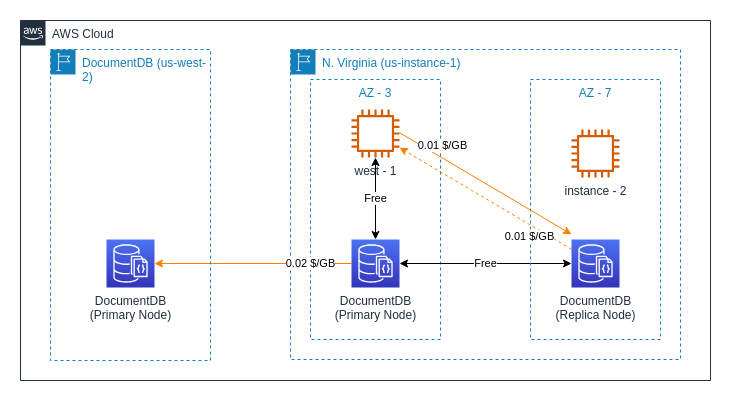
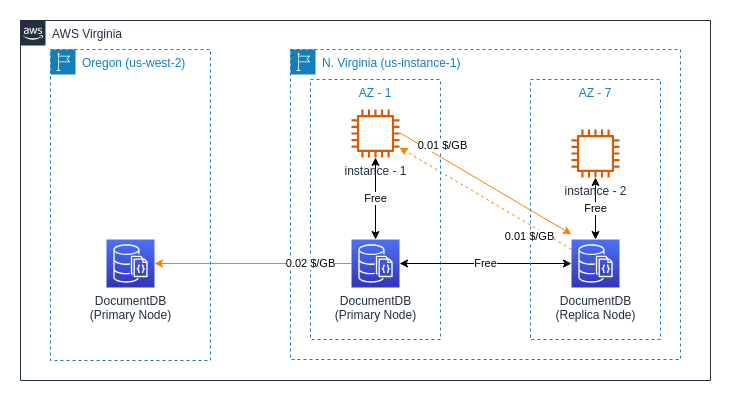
(80, 35) -> (87, 35)
(147, 71) -> (141, 64)
(375, 93) -> (375, 93)
(376, 172) -> (376, 172)
none -> (596, 209)
